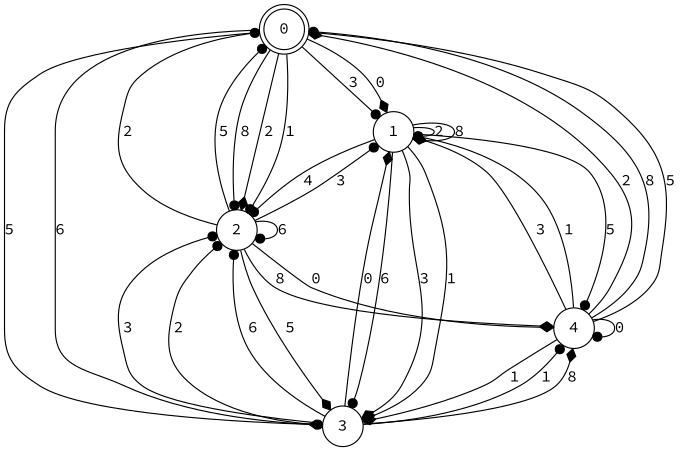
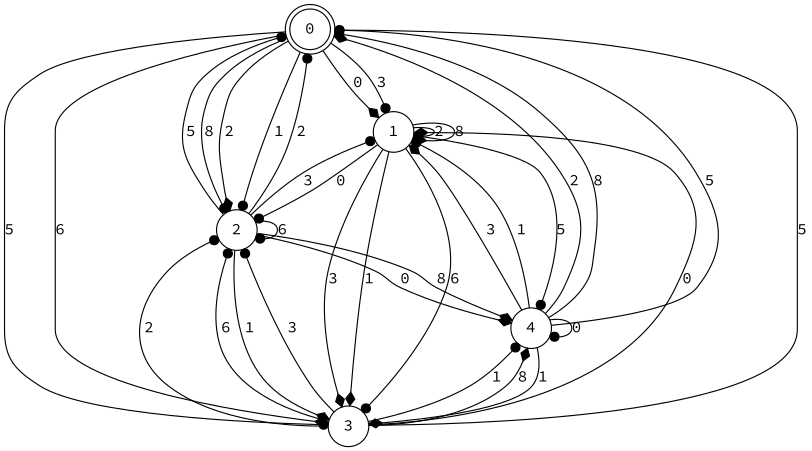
(308, 181) -> (341, 181)
none -> (797, 217)
(290, 328) -> (250, 328)
